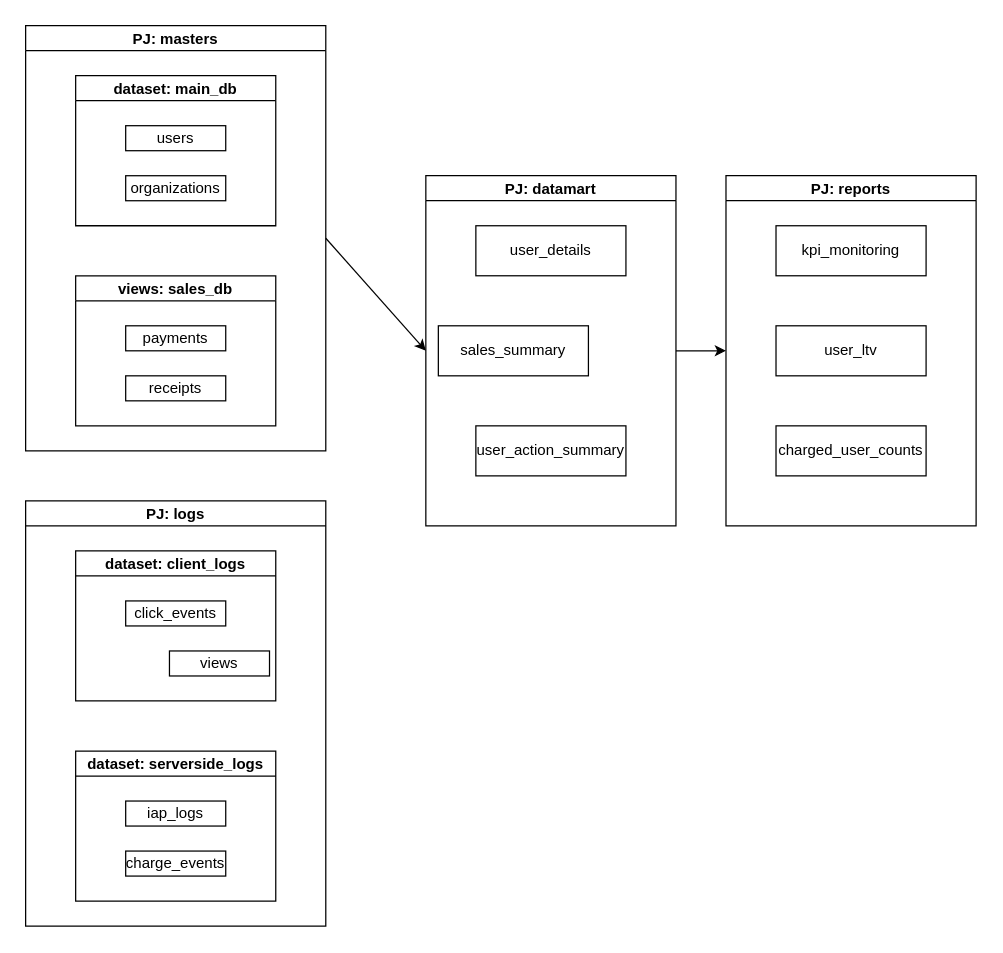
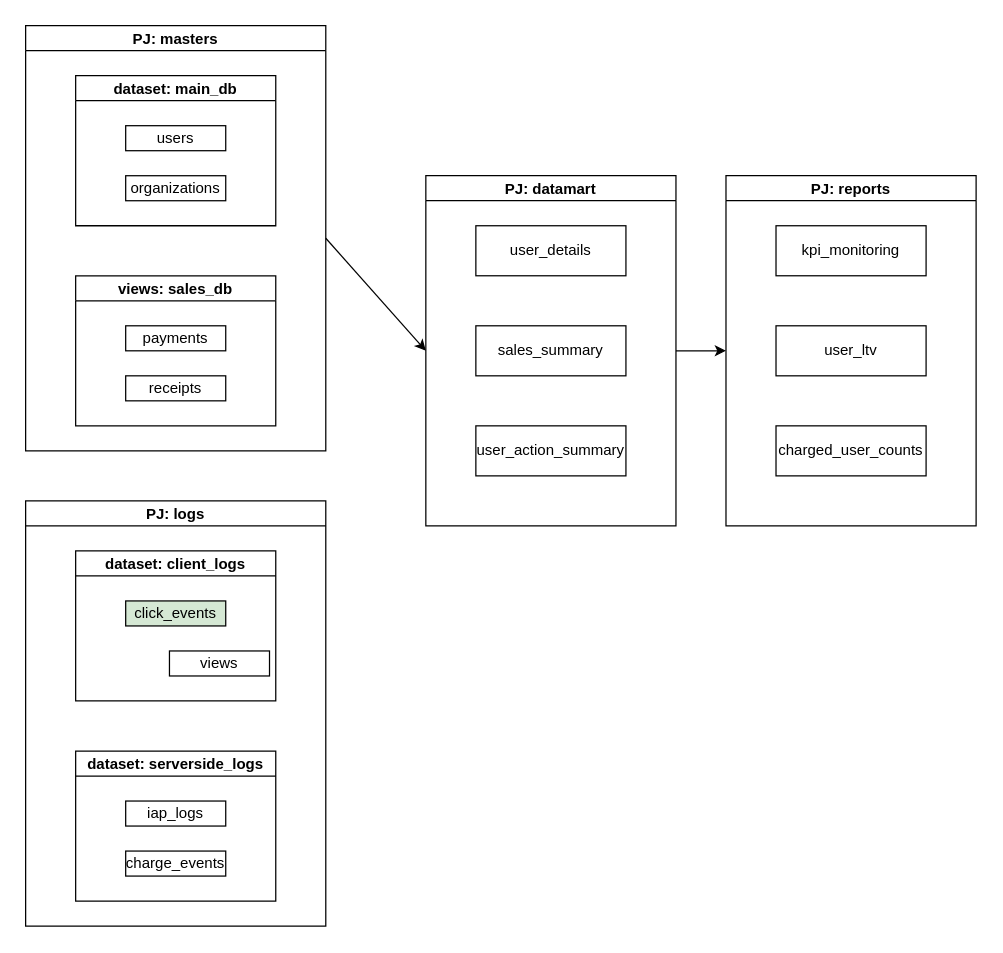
(513, 351) -> (551, 351)
(176, 613) -> (176, 613)
